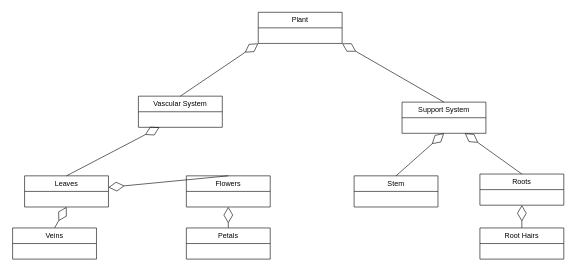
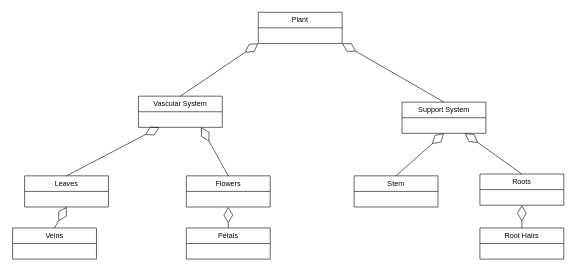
(169, 182) -> (218, 158)
